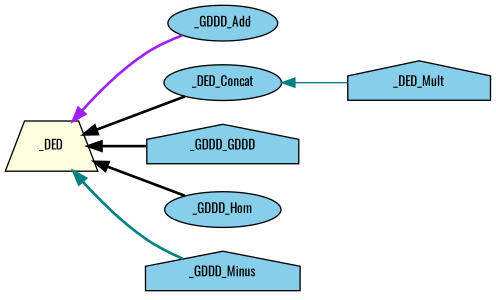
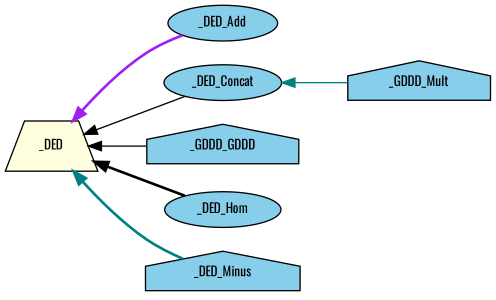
(223, 23) -> (223, 23)
(419, 83) -> (419, 83)
(141, 113) -> (141, 113)
(124, 146) -> (124, 146)
(223, 210) -> (223, 210)
(223, 273) -> (223, 273)
